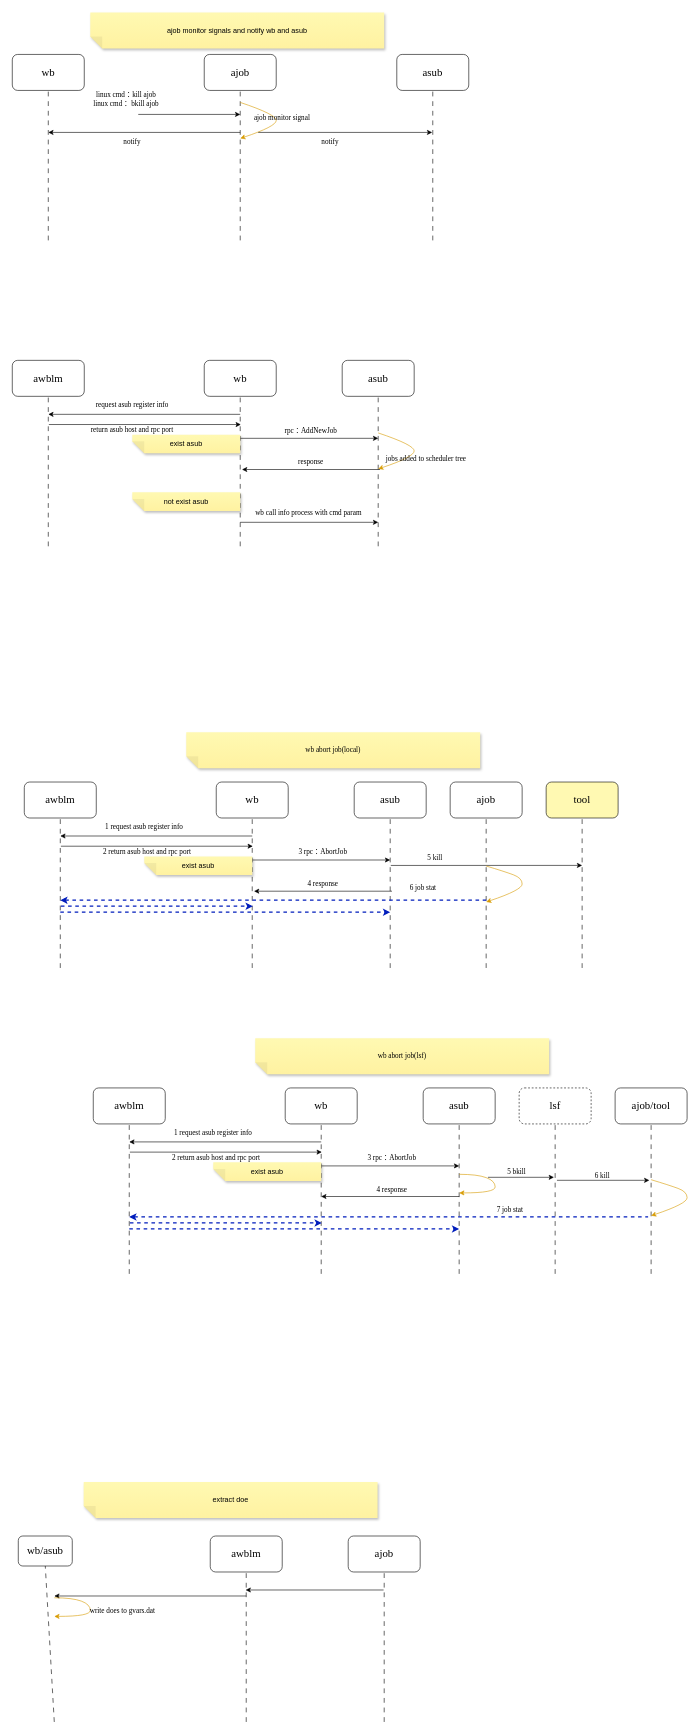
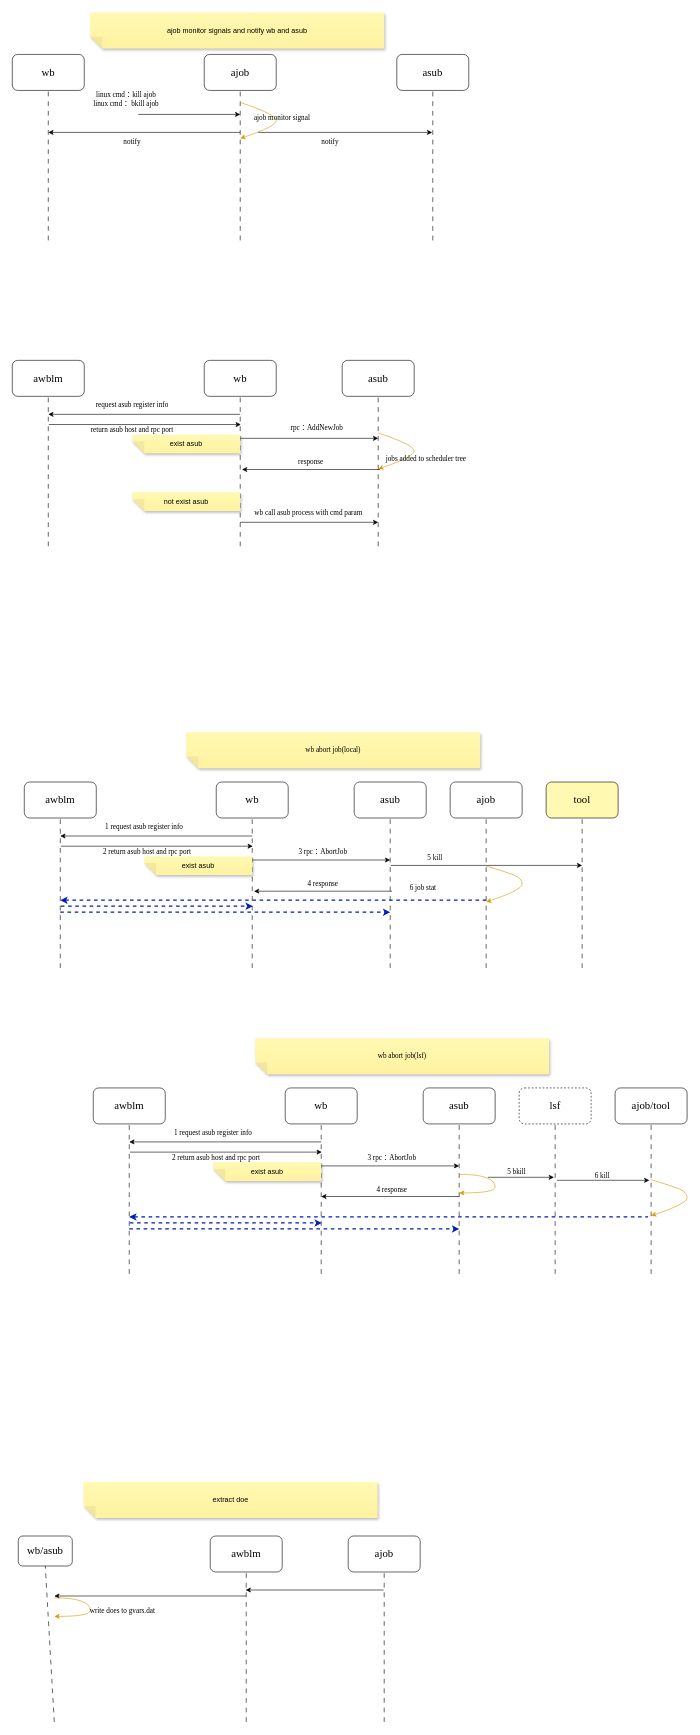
(311, 431) -> (317, 428)
(309, 513) -> (309, 513)
(510, 1210) -> none
